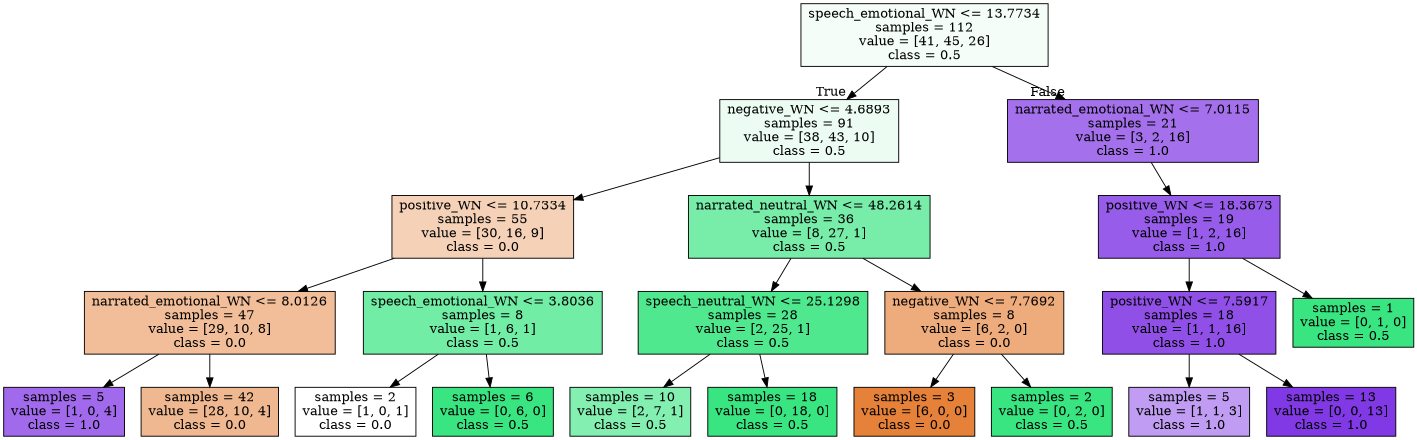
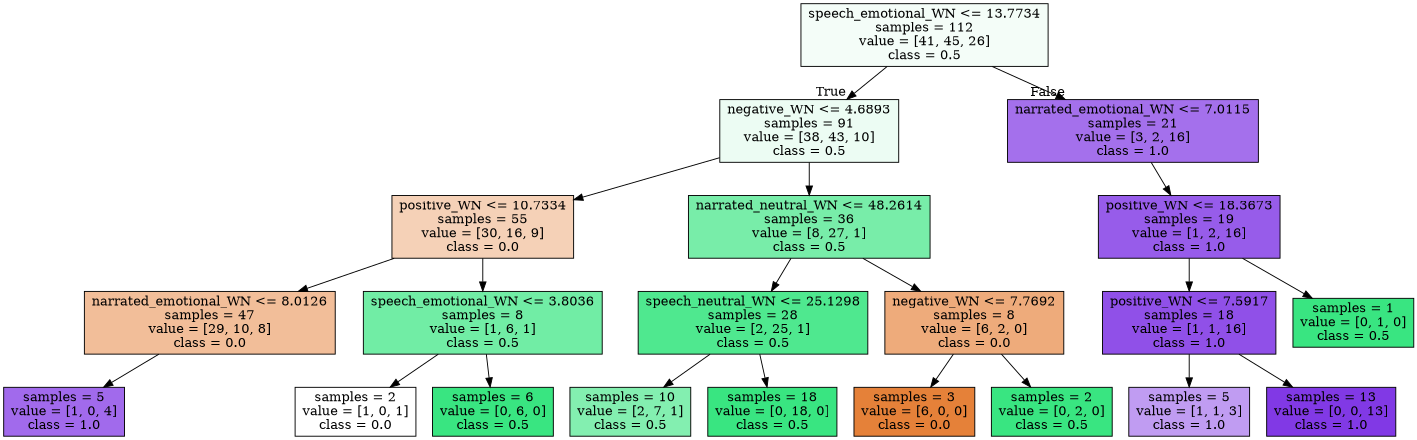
(210, 412) -> none
